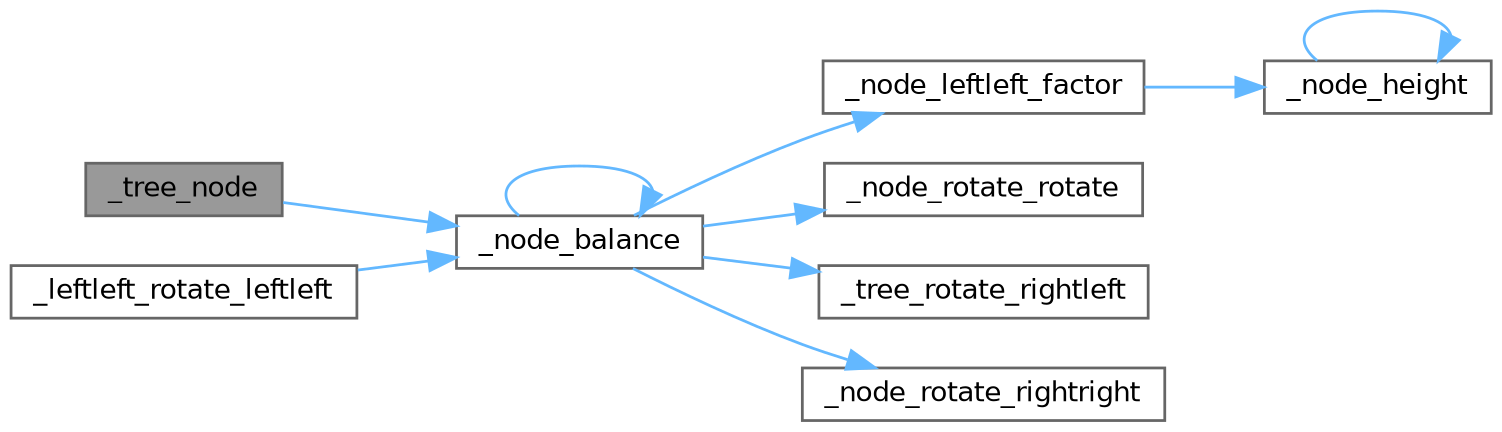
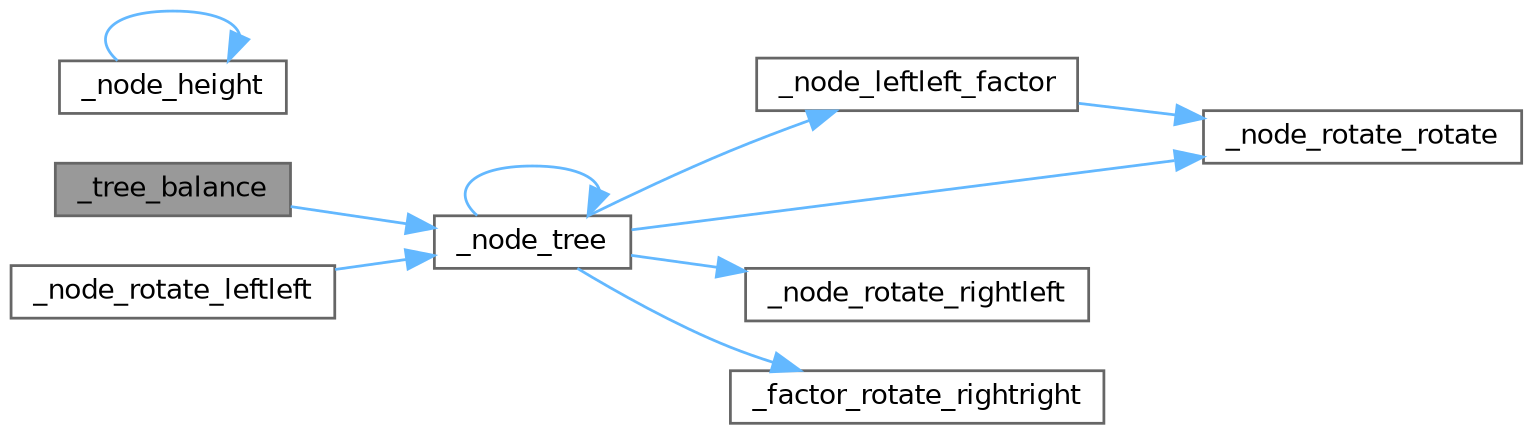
(1190, 87) -> (1127, 109)
(184, 190) -> (173, 190)
(580, 242) -> (533, 242)
(184, 292) -> (173, 292)
(984, 292) -> (917, 295)
(984, 394) -> (917, 397)
